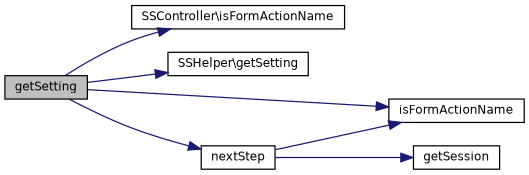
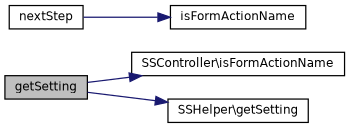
(232, 98) -> none
(127, 126) -> none
(457, 158) -> none
